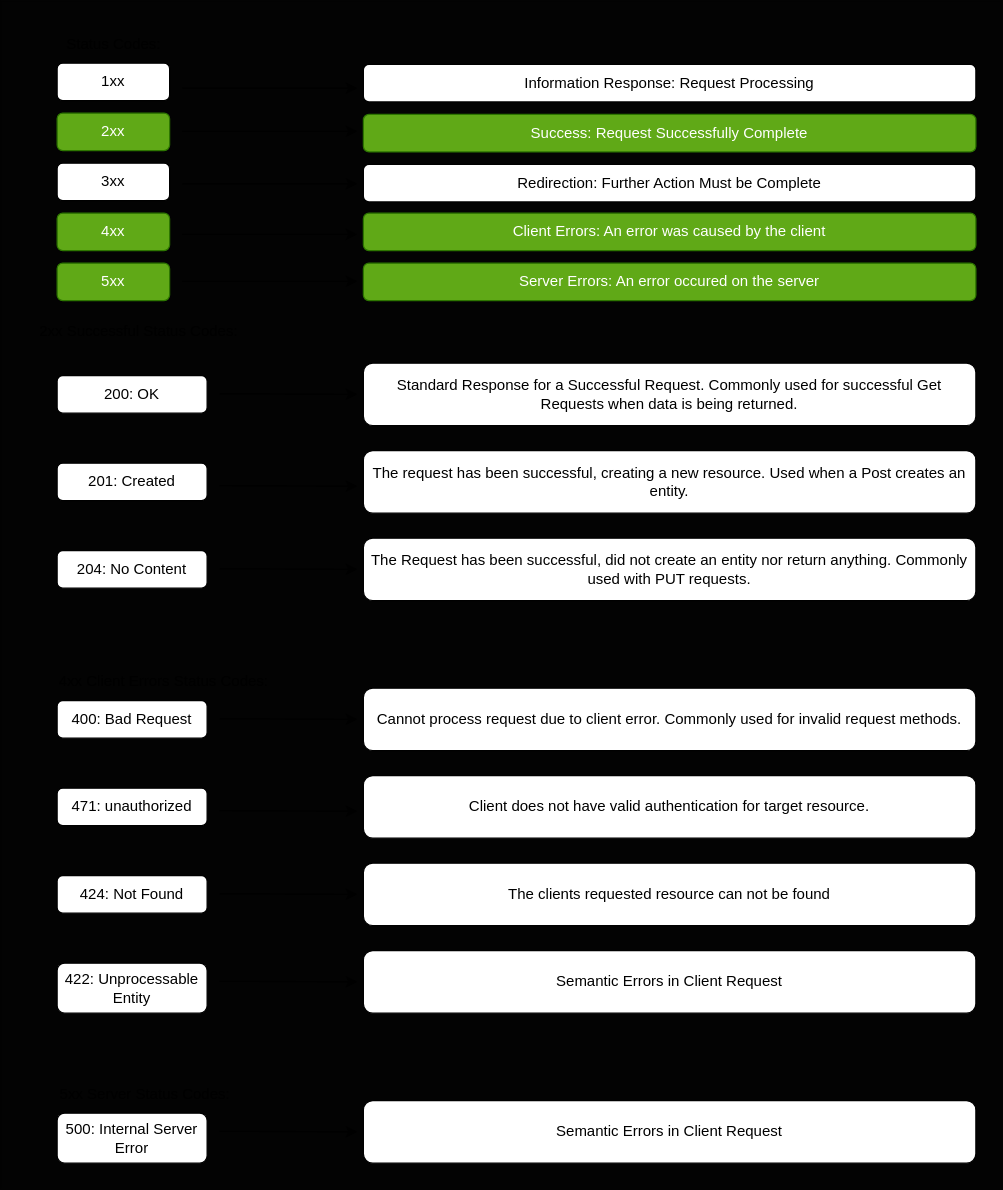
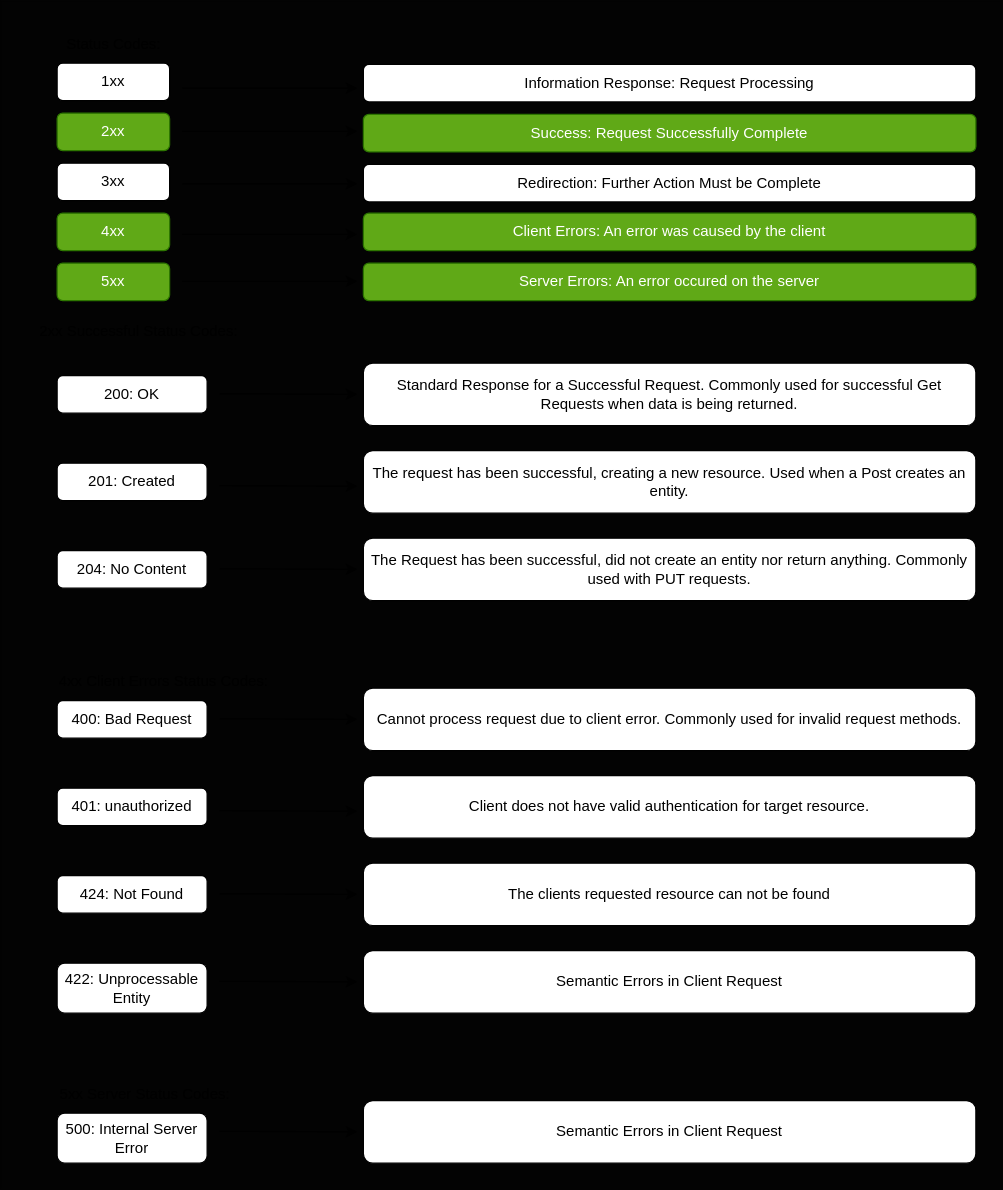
(132, 807) -> (132, 807)
